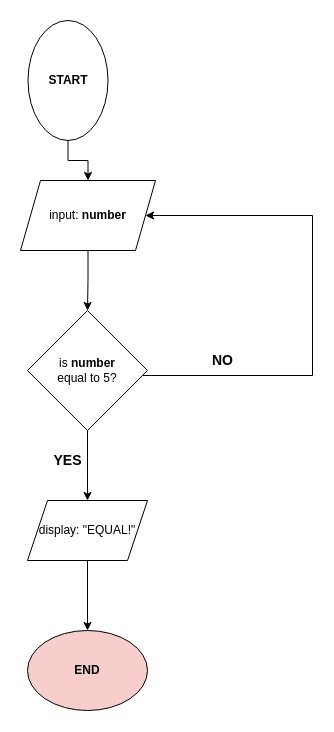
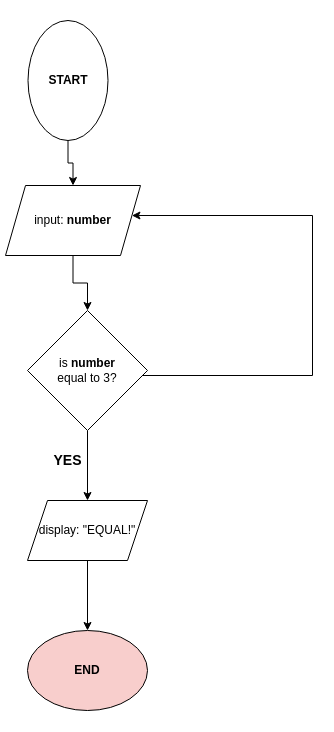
(88, 216) -> (73, 221)
(223, 361) -> none
(88, 371) -> (88, 371)
